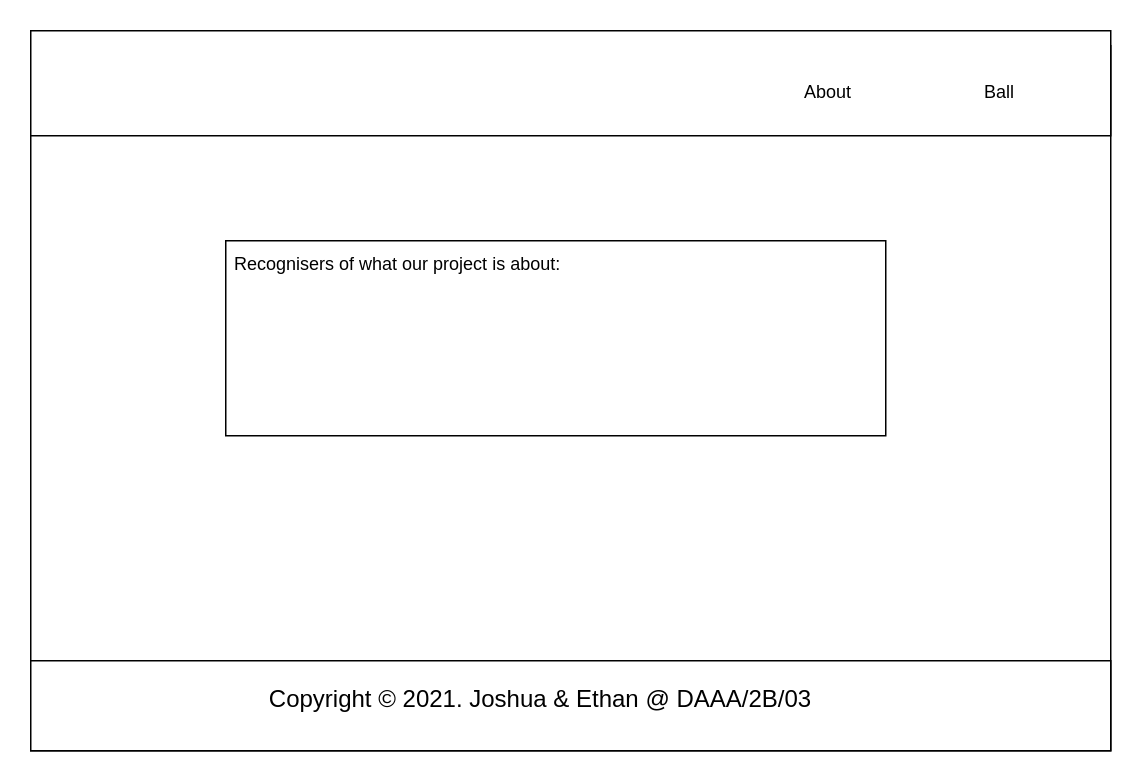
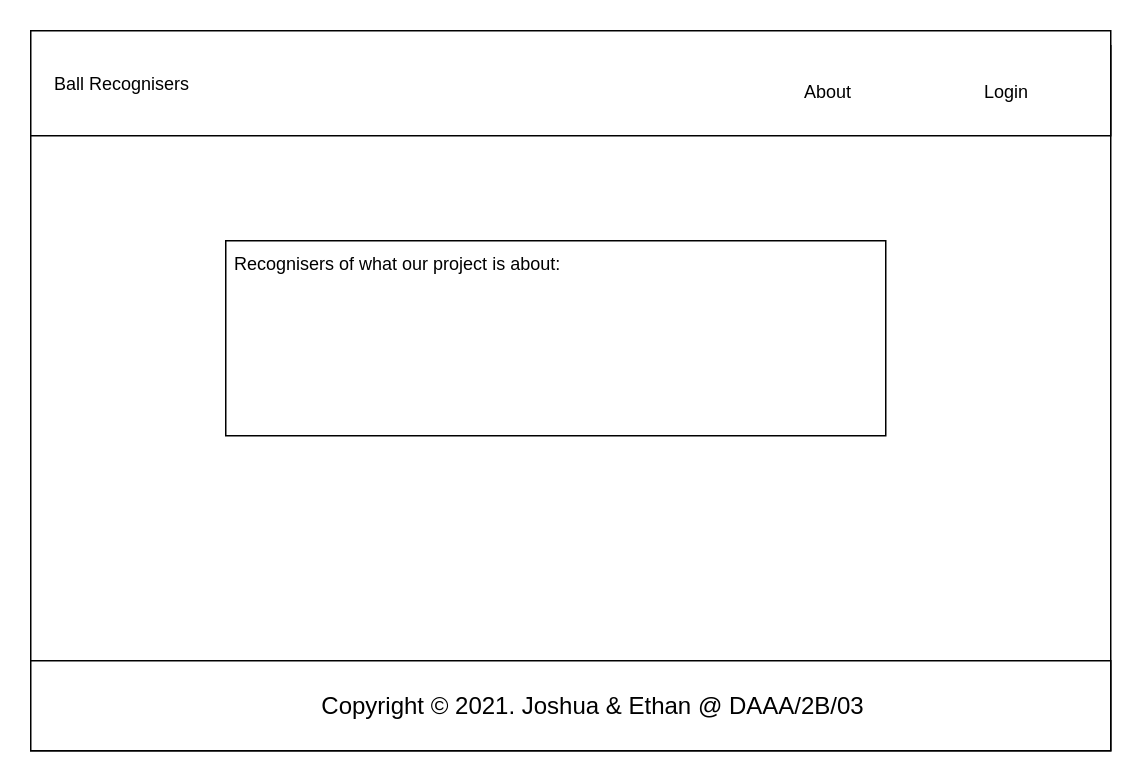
none -> (158, 83)
(999, 92) -> (1007, 92)
(541, 698) -> (593, 706)
